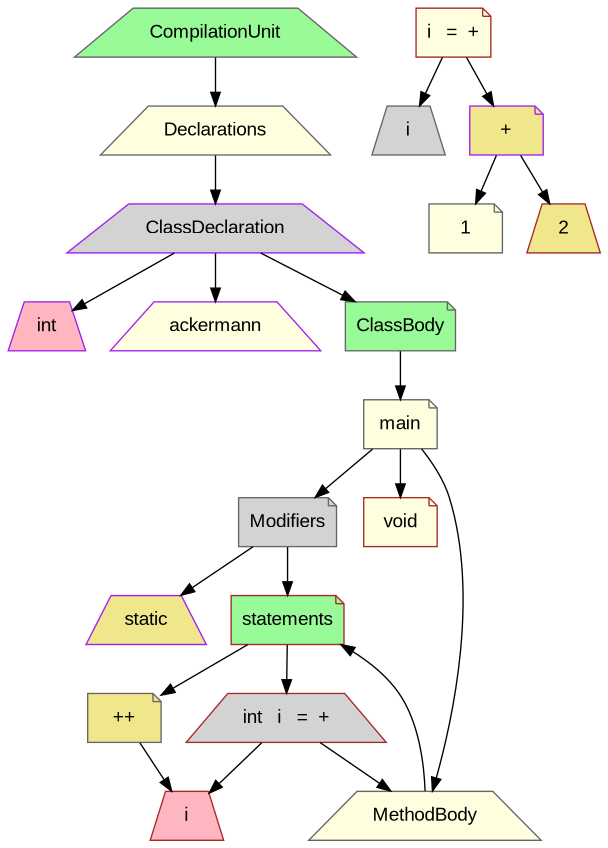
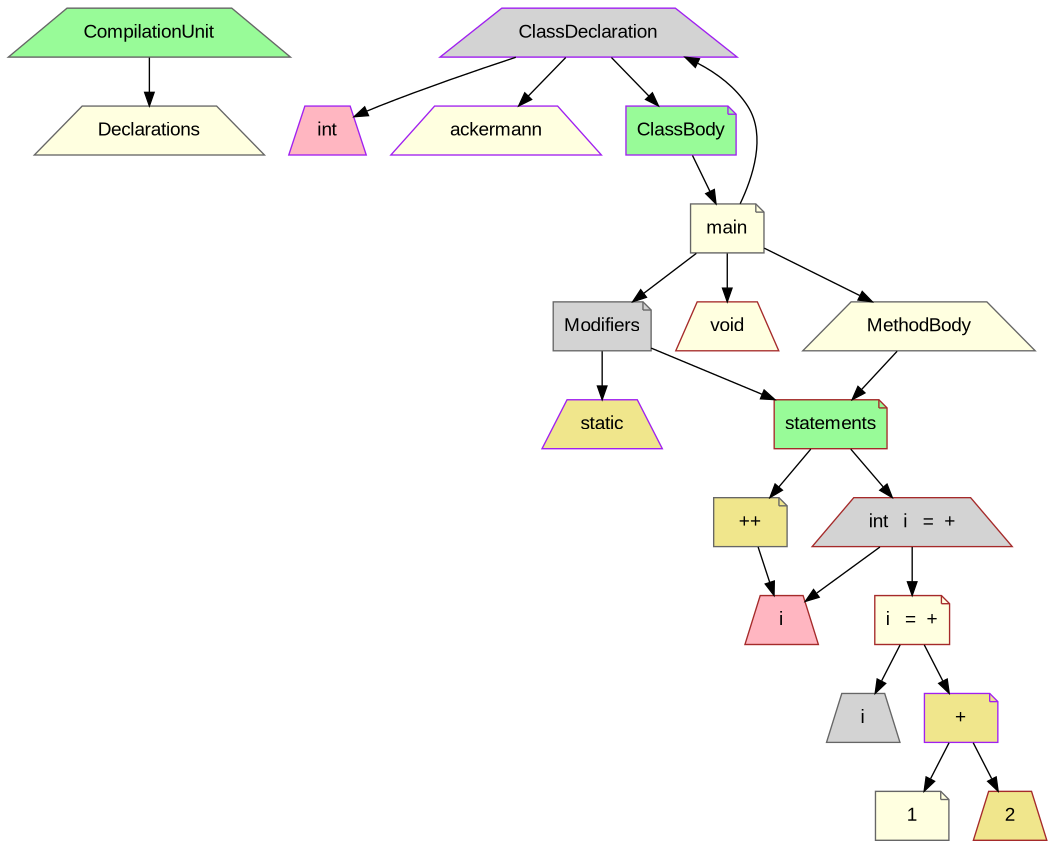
(216, 173) -> (754, 122)
(400, 326) -> (681, 131)
(400, 522) -> (727, 326)
(350, 763) -> (912, 564)
